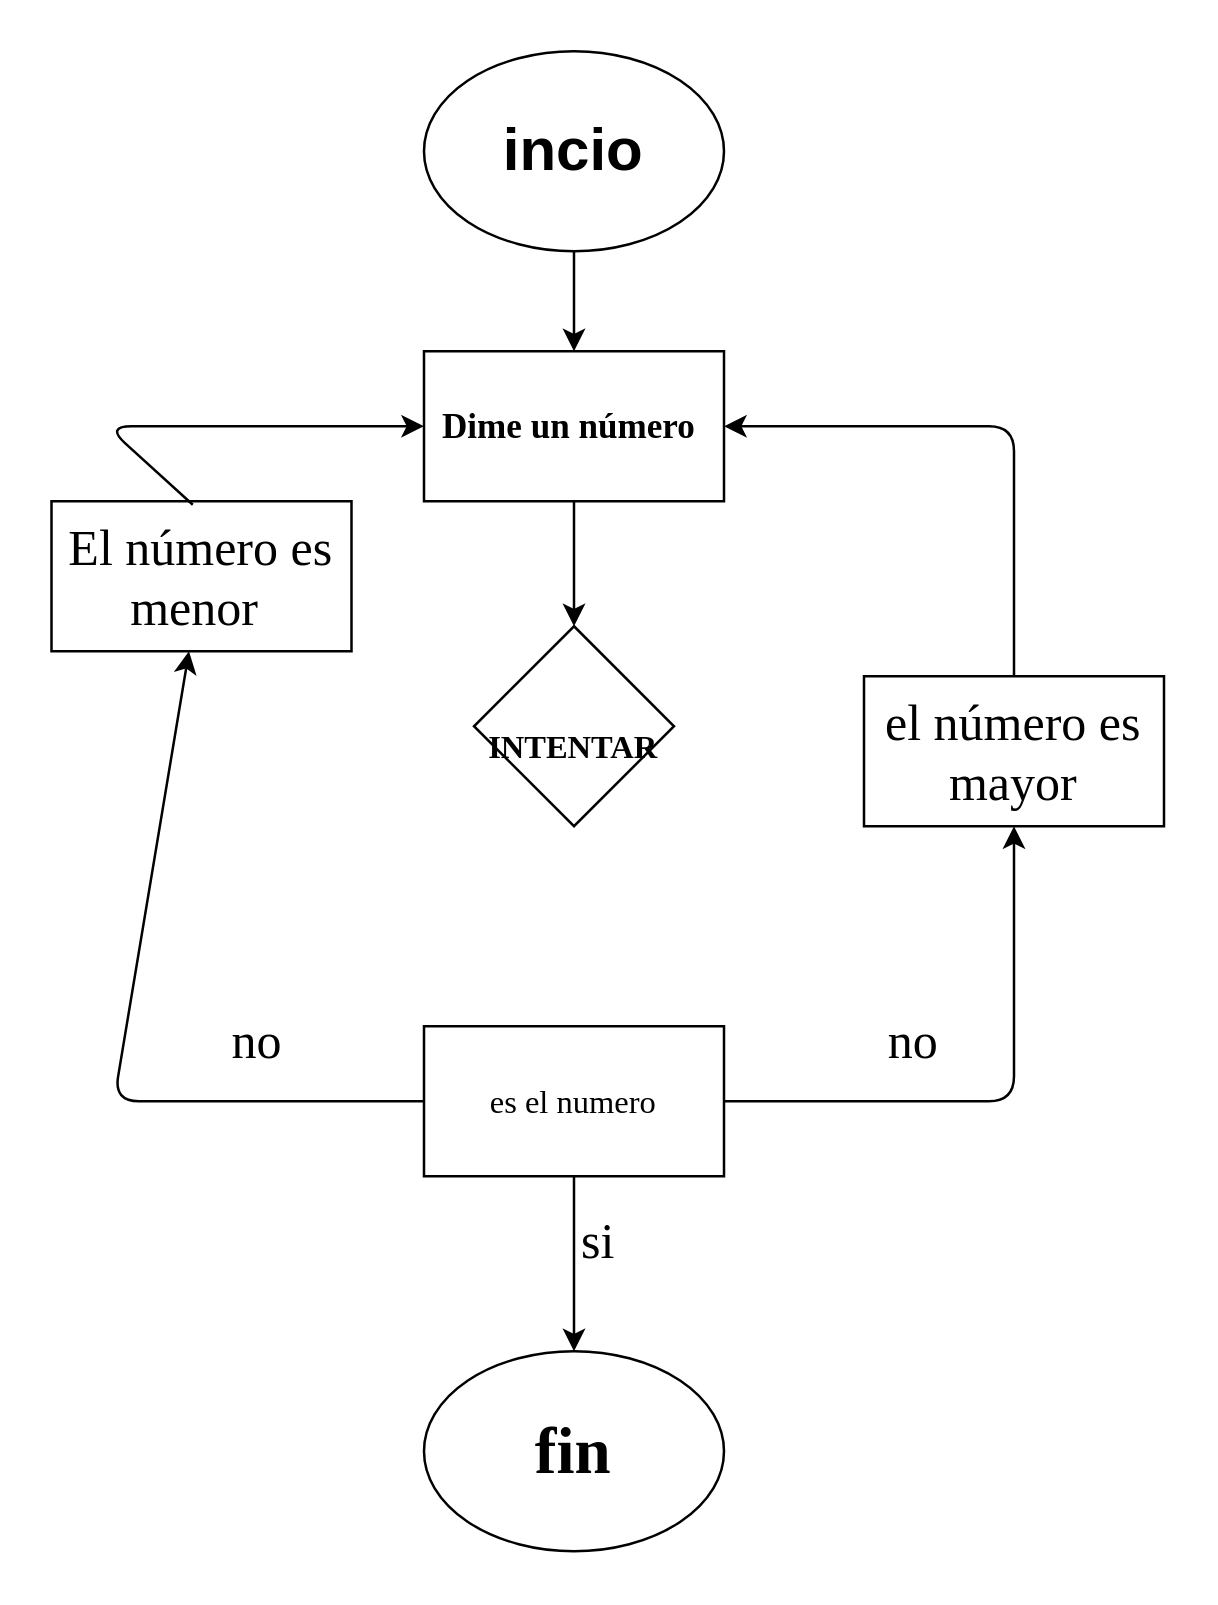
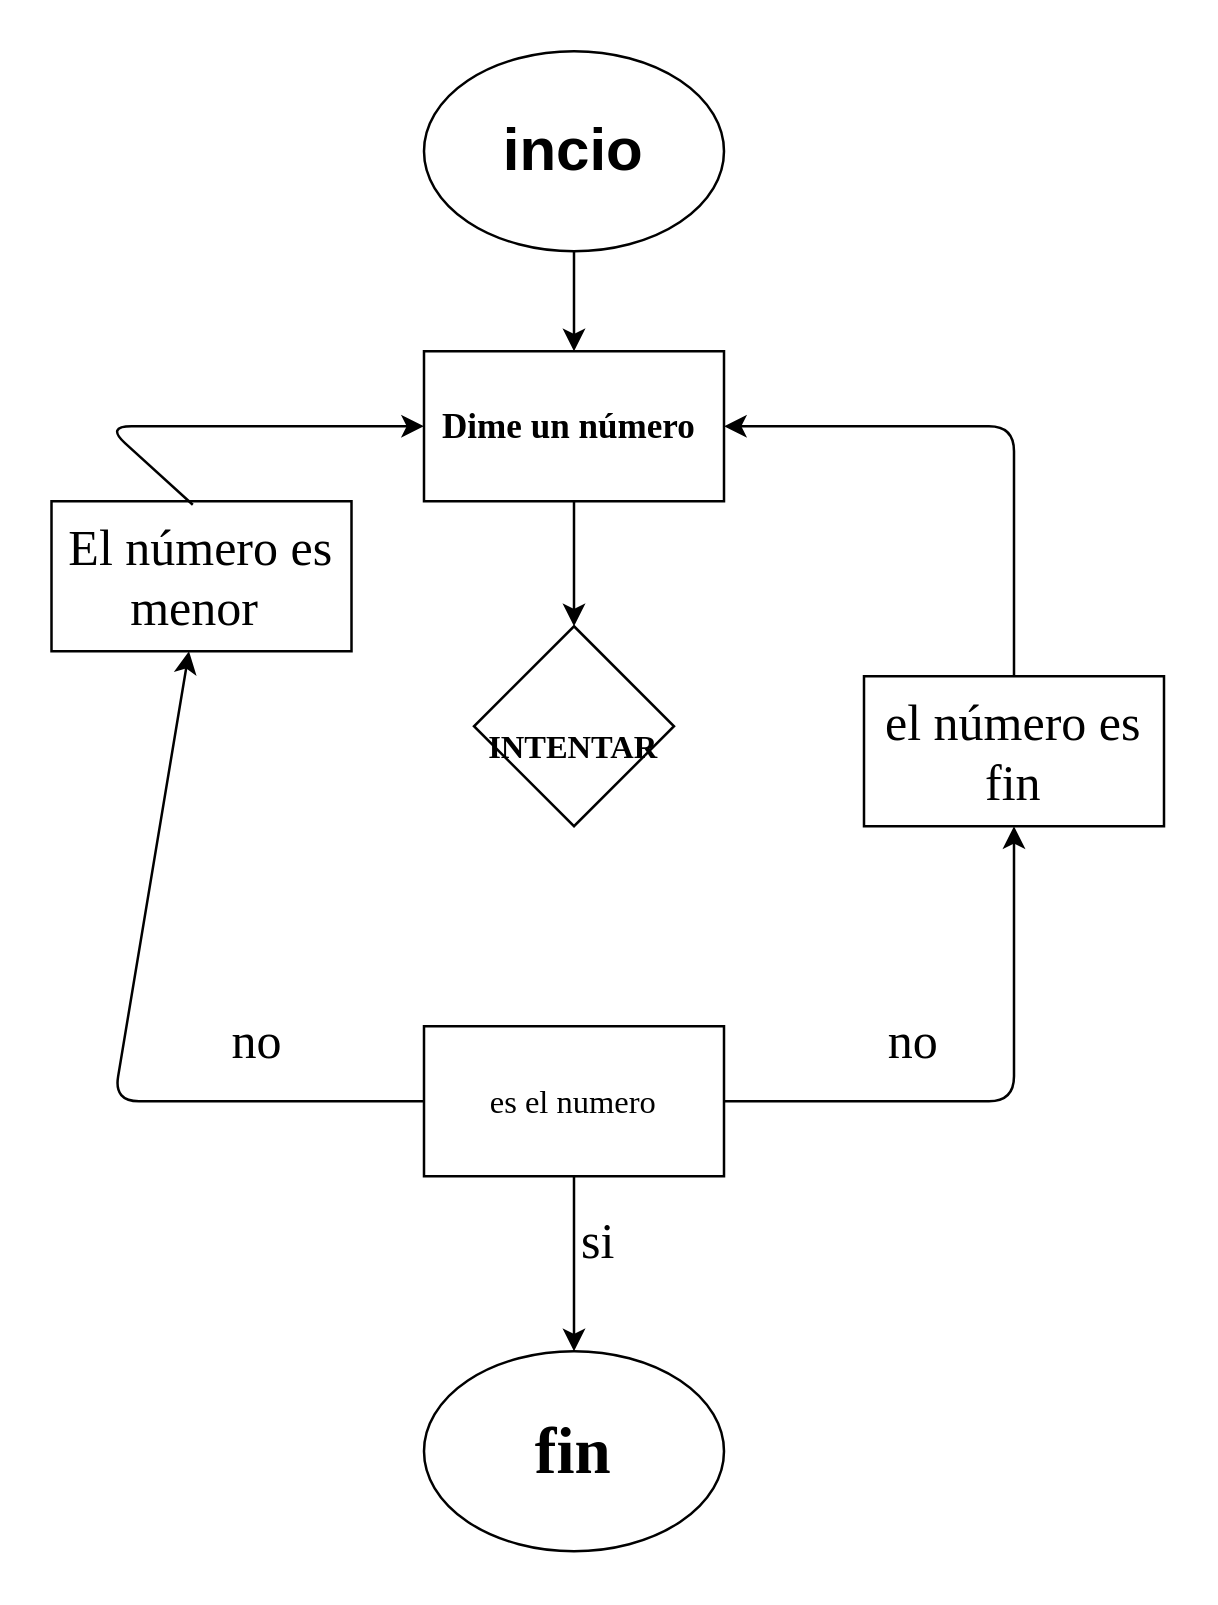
(1014, 751) -> (1014, 751)
